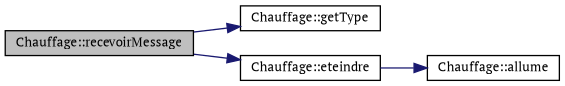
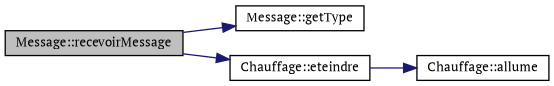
(310, 18) -> (300, 18)
(99, 43) -> (94, 43)
